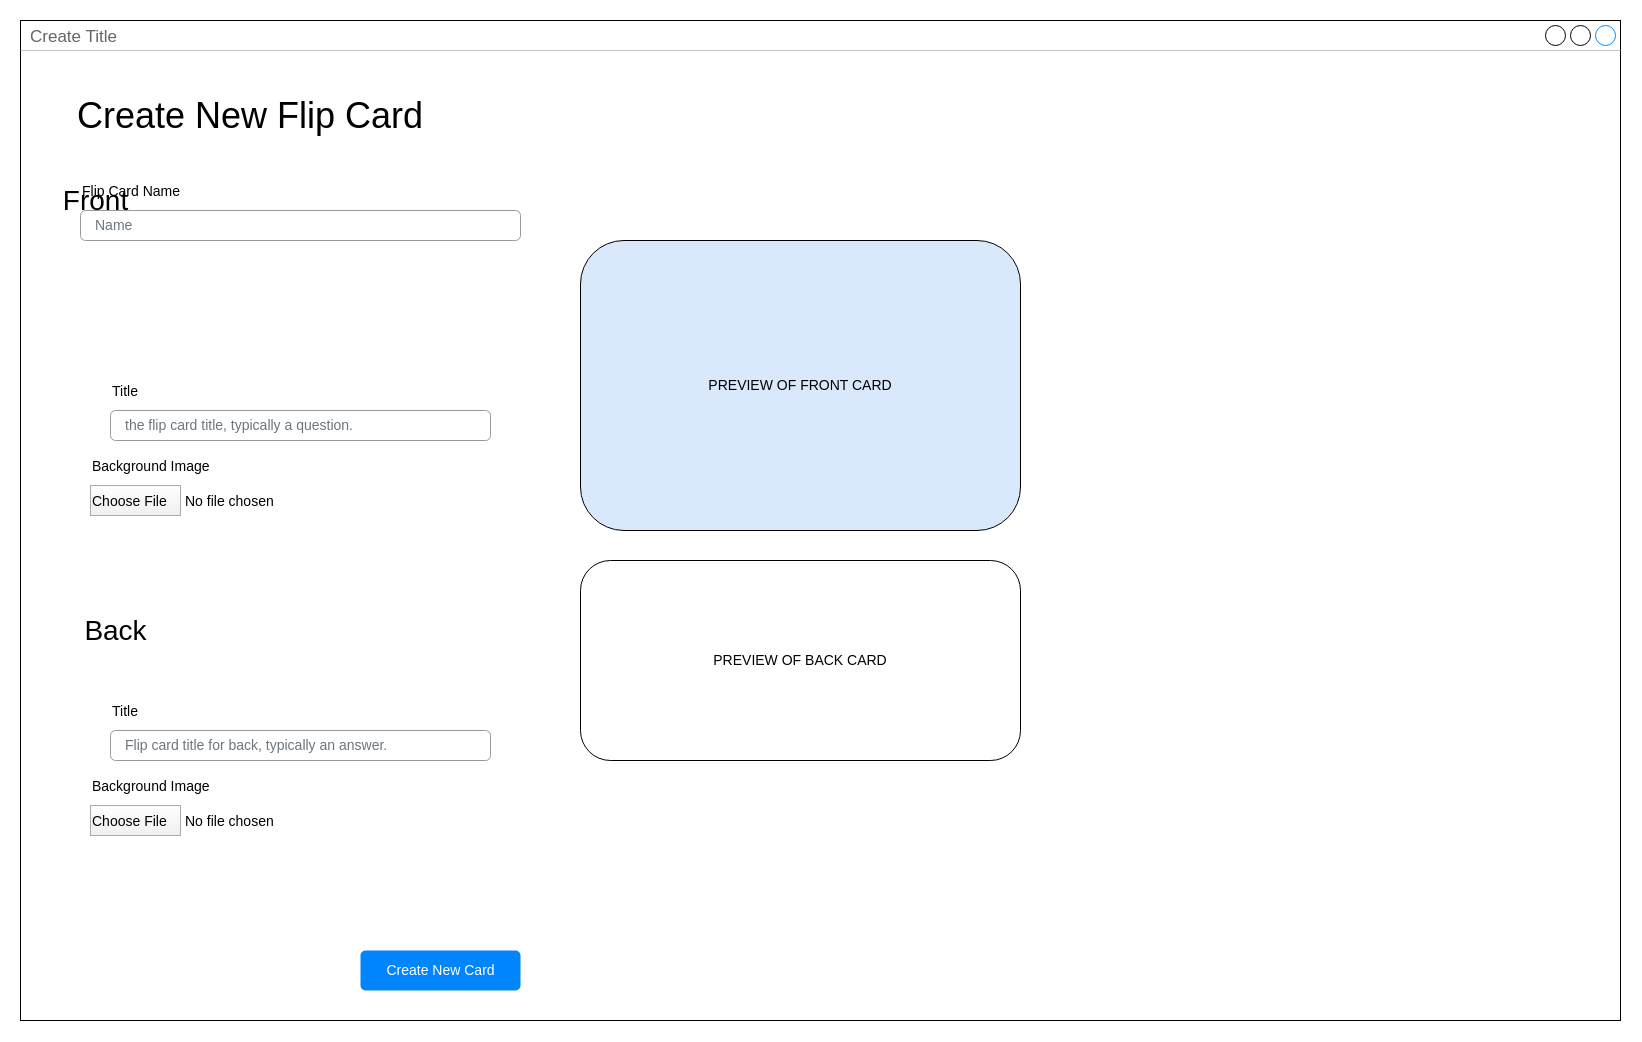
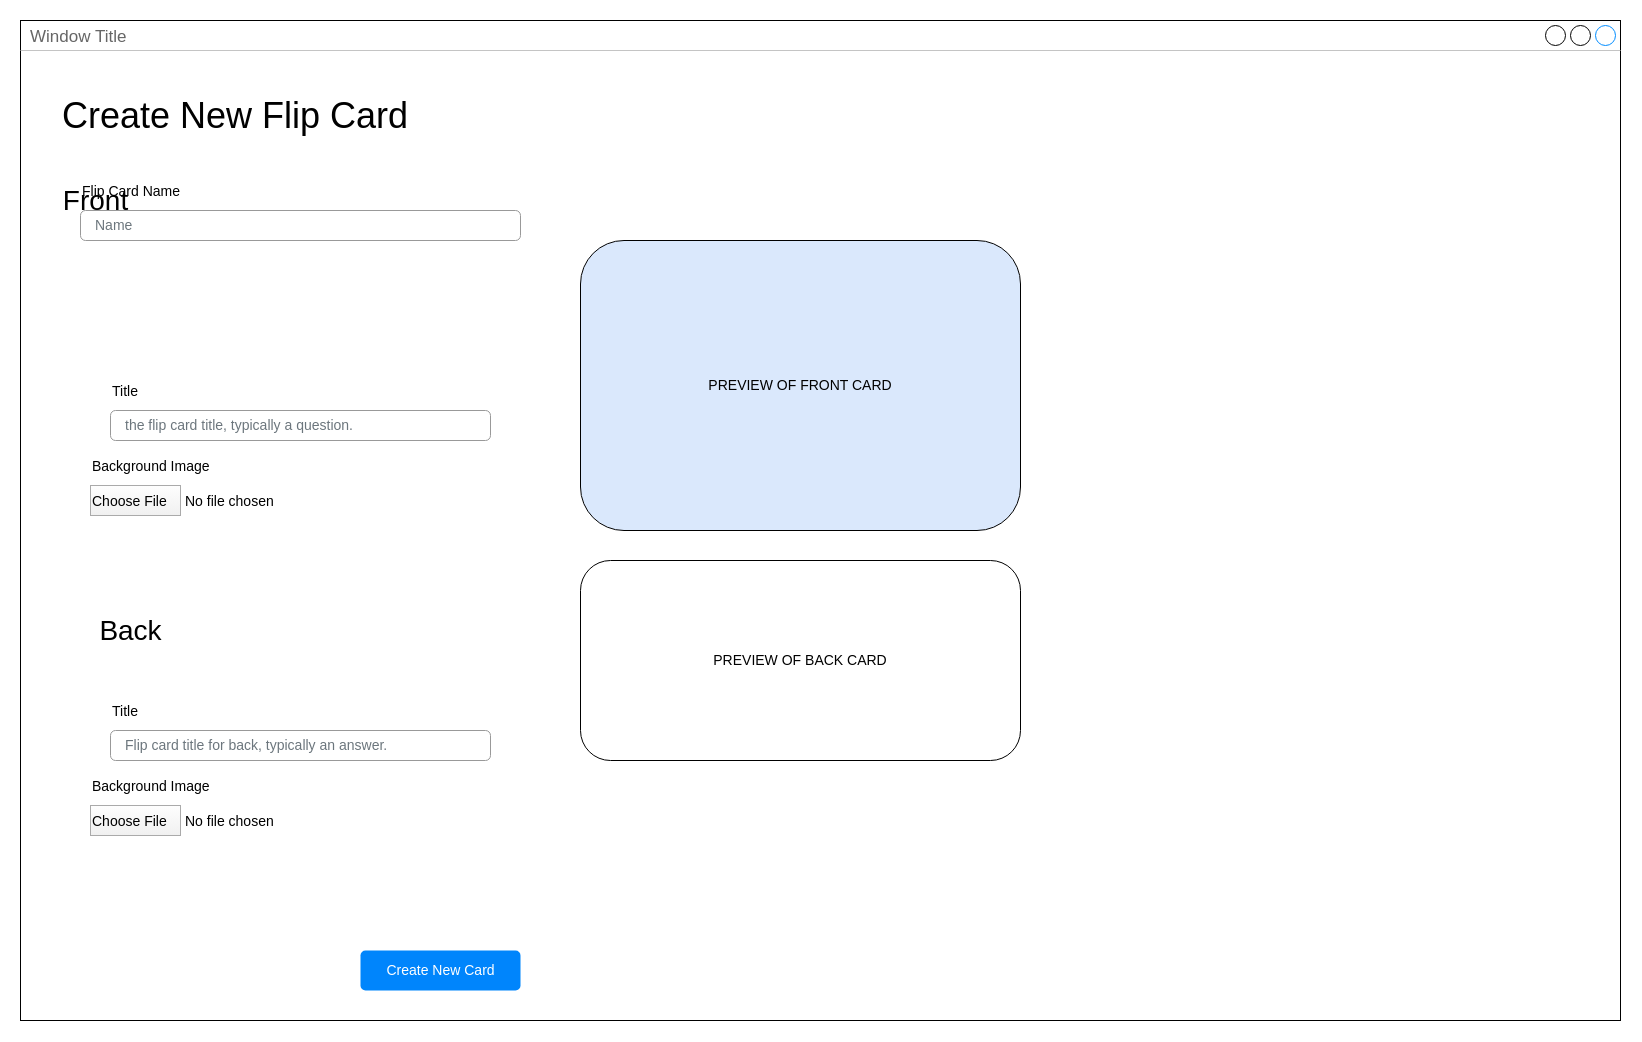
(81, 38) -> (79, 38)
(256, 116) -> (241, 116)
(116, 631) -> (131, 631)
